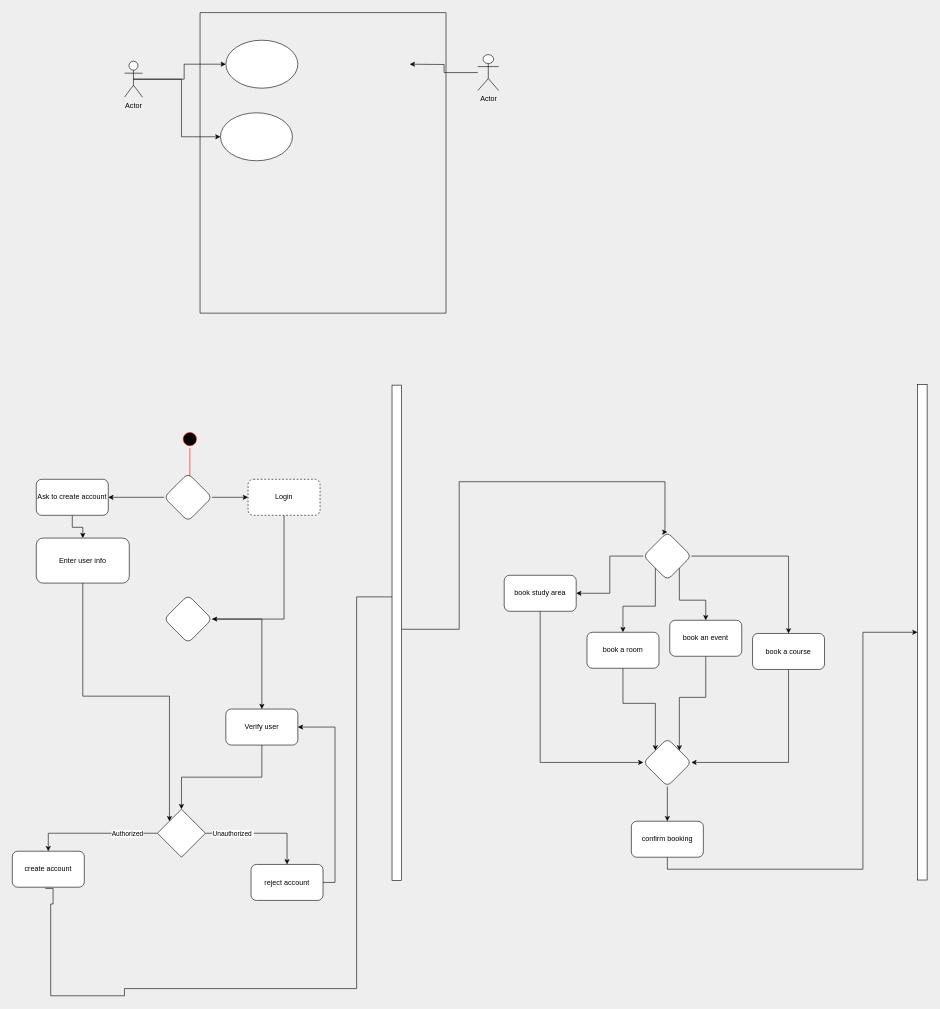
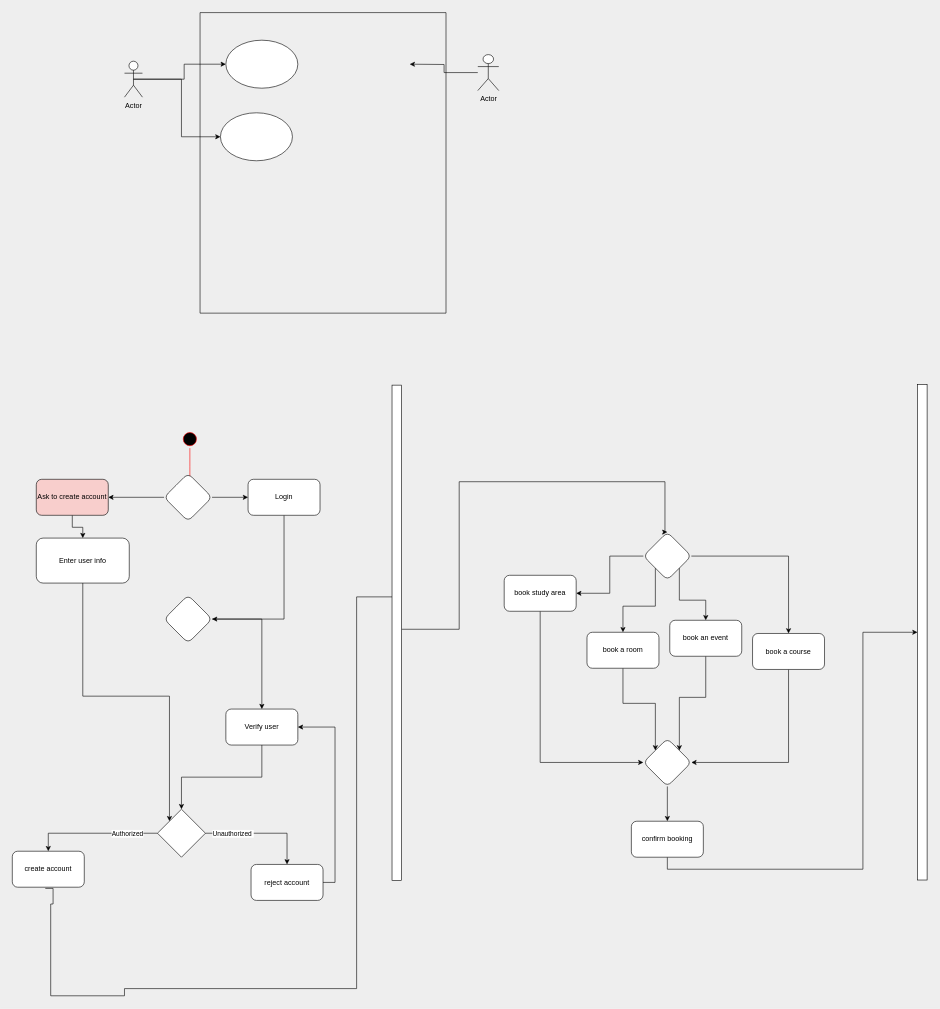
(72, 497) -> (72, 497)
(284, 497) -> (284, 497)
